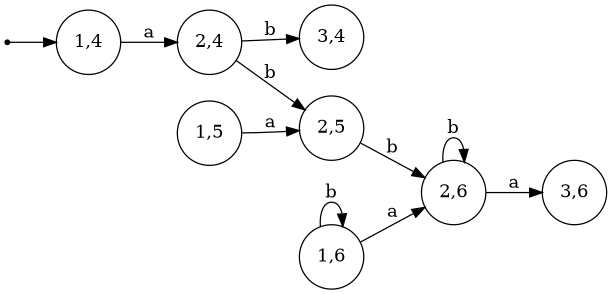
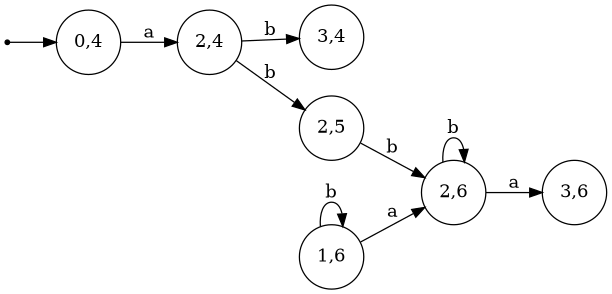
(89, 42) -> (89, 42)
(210, 133) -> none
